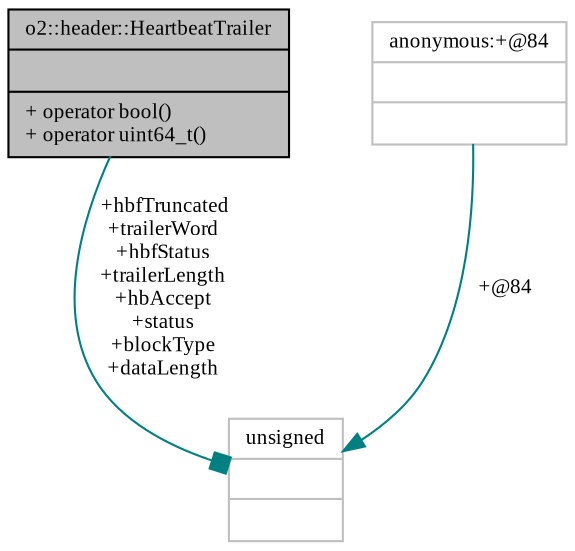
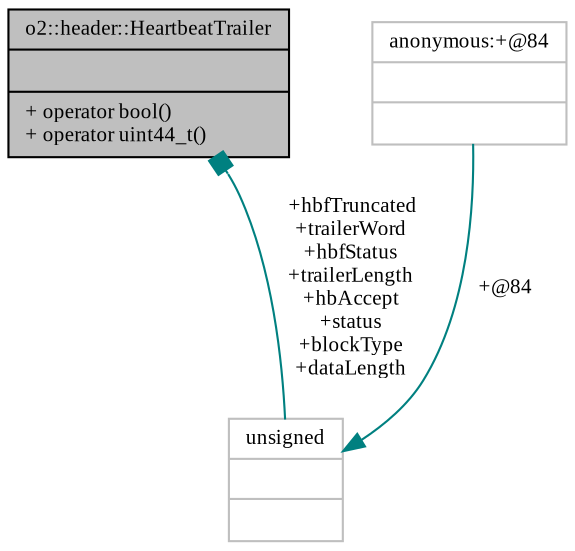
(116, 135) -> (116, 135)
(79, 337) -> (270, 293)
